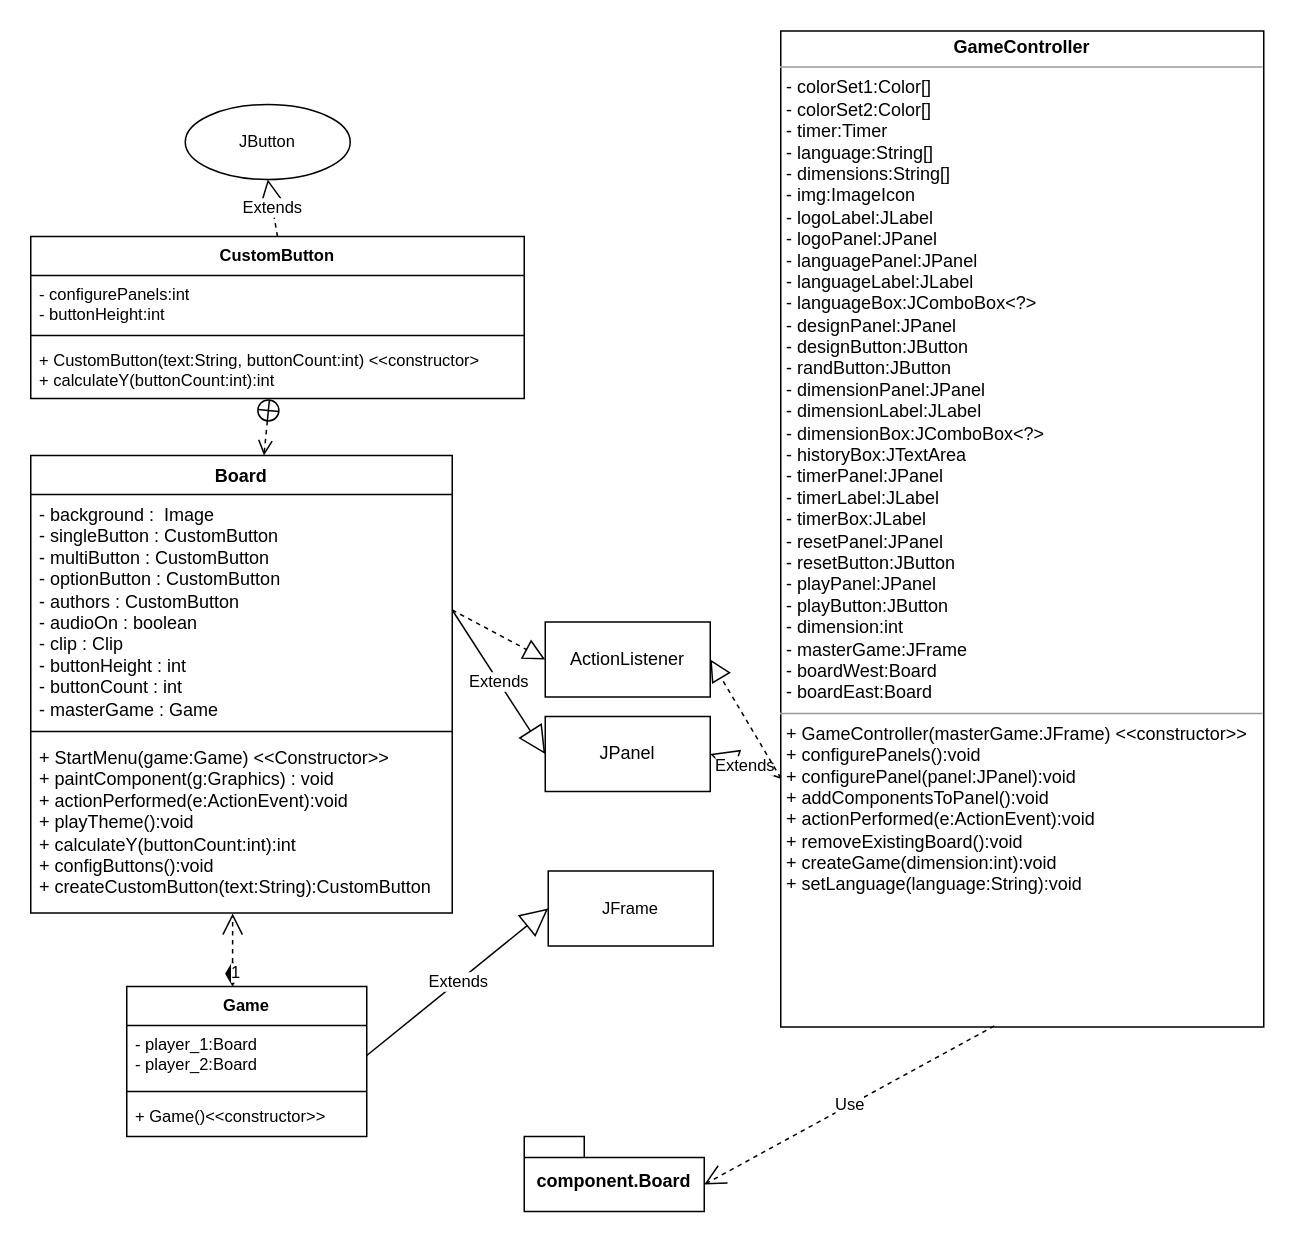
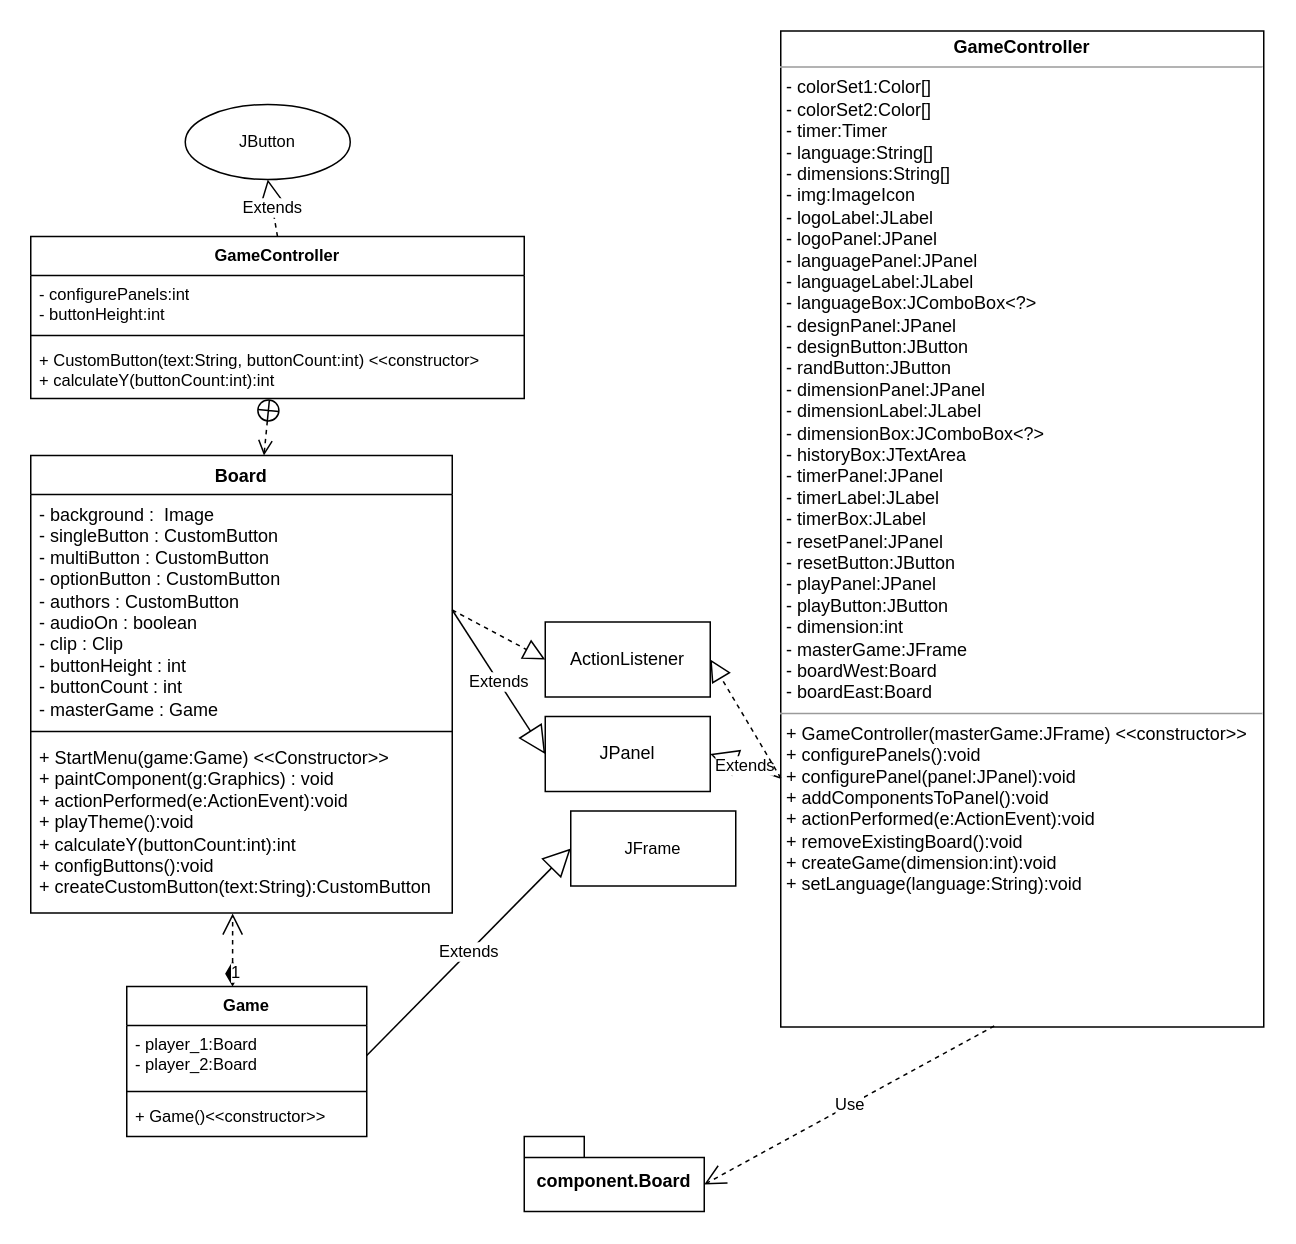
(278, 257) -> (278, 257)
(631, 908) -> (653, 848)
